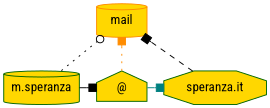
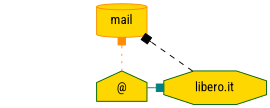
(42, 88) -> none
(215, 88) -> (215, 88)
